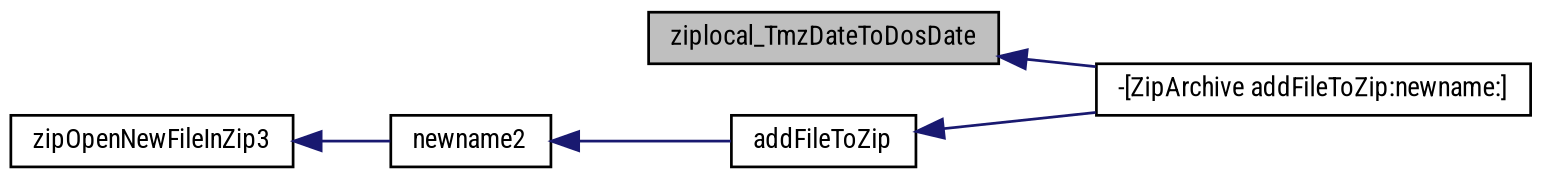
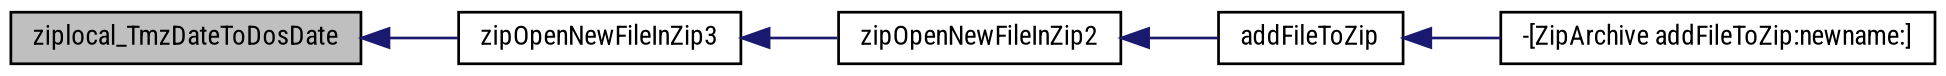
(1061, 63) -> (424, 38)
(471, 141) -> (980, 38)
